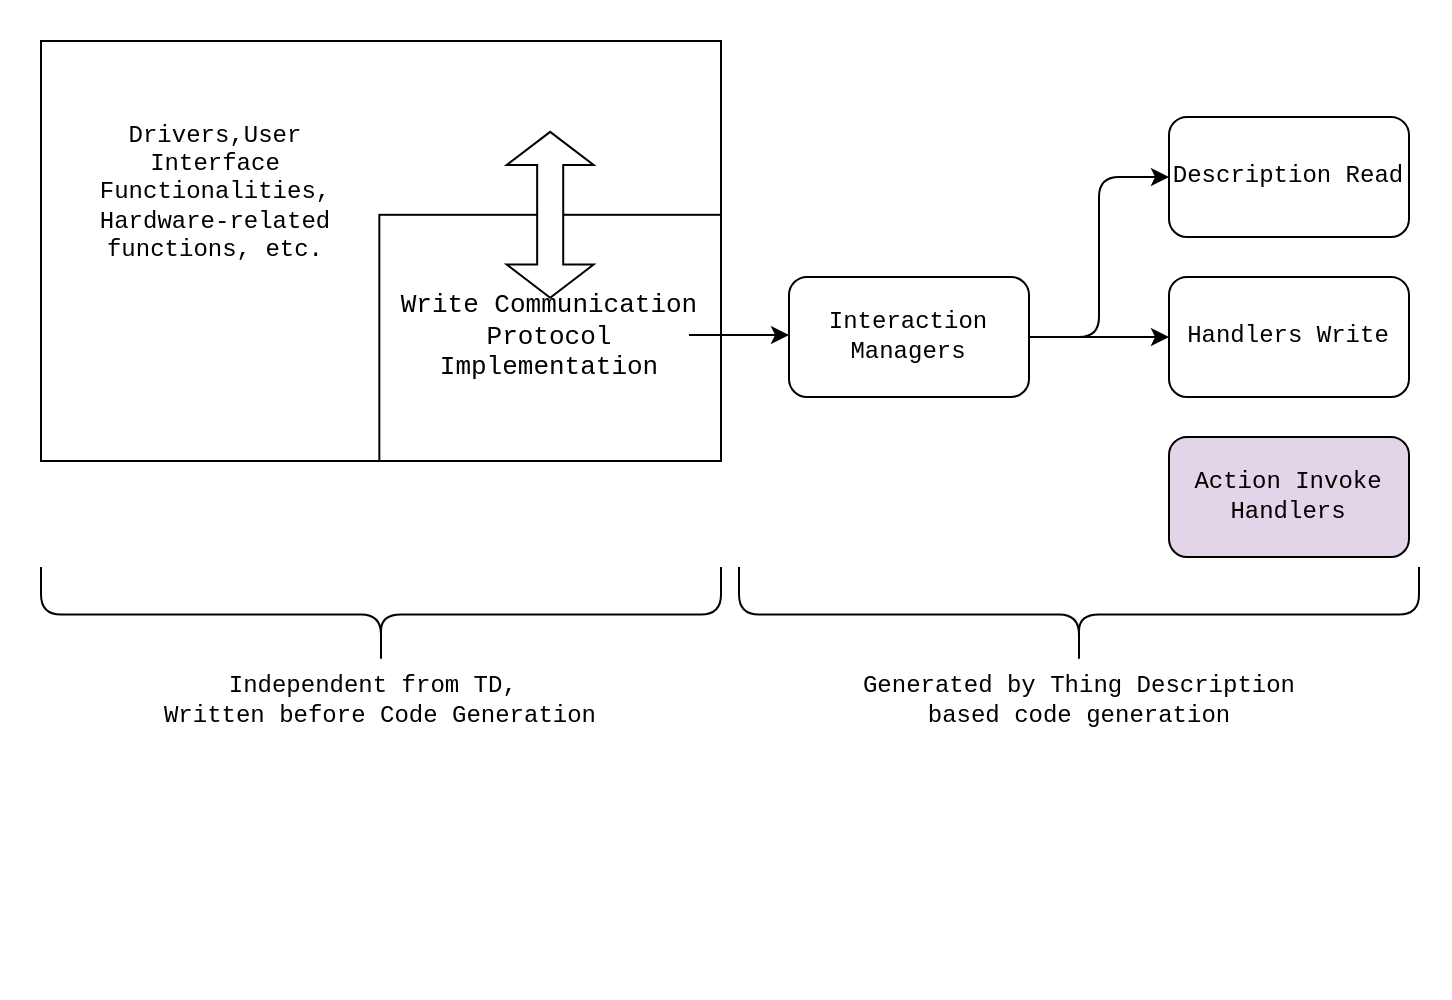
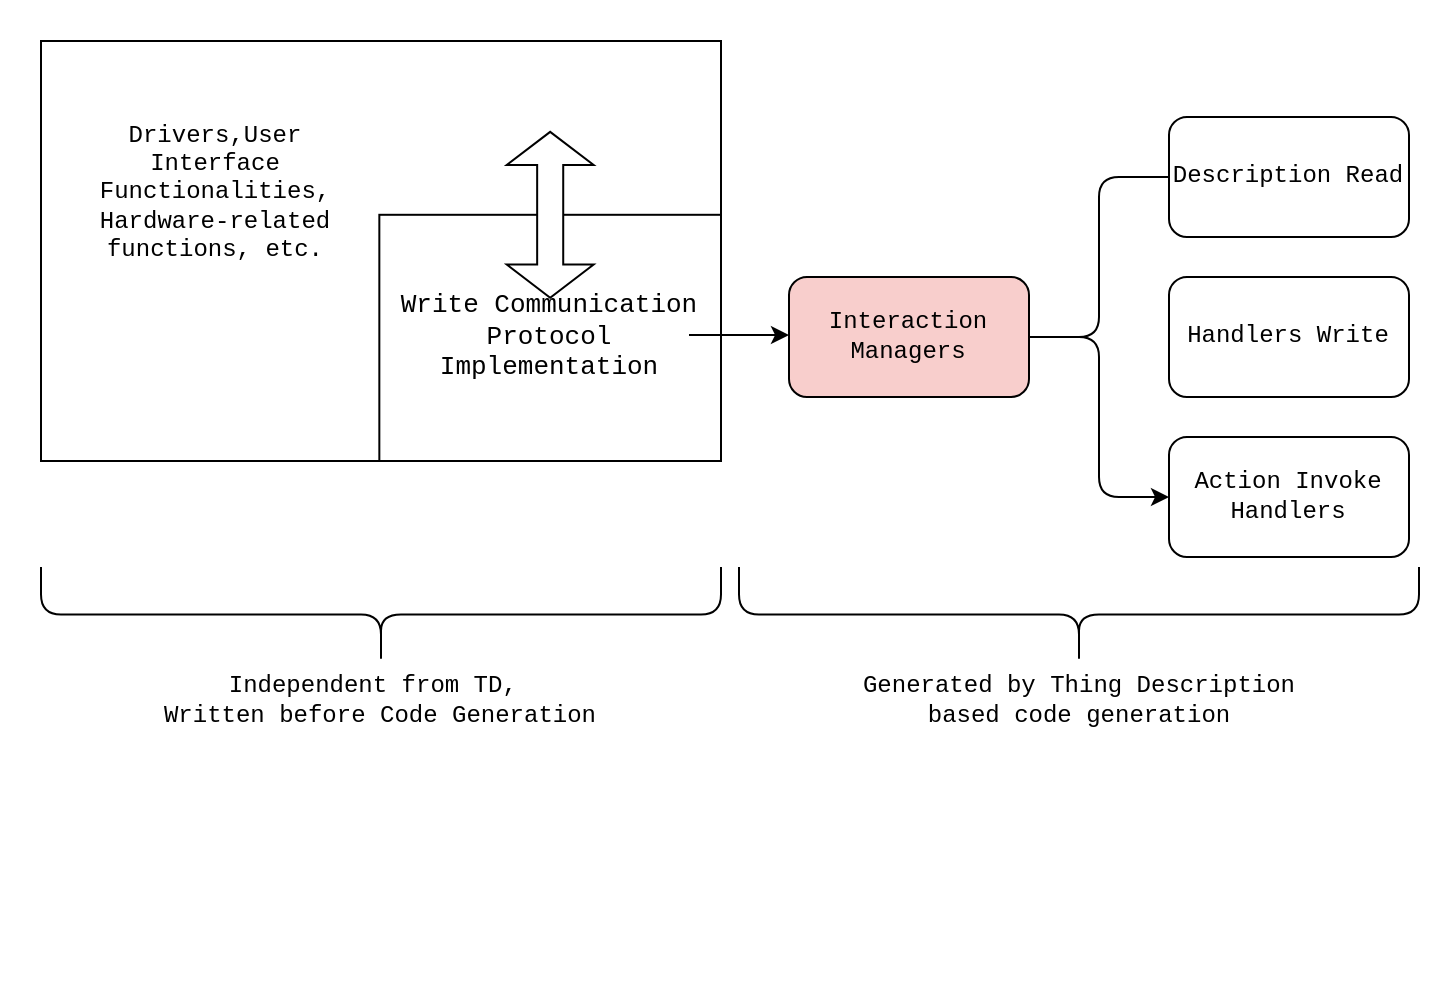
(1154, 177) -> (1159, 177)
(909, 337) -> (909, 337)
(1124, 337) -> none
none -> (1099, 441)
(1289, 497) -> (1289, 497)
